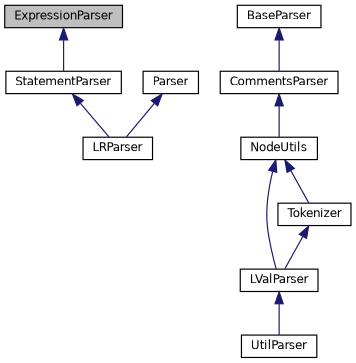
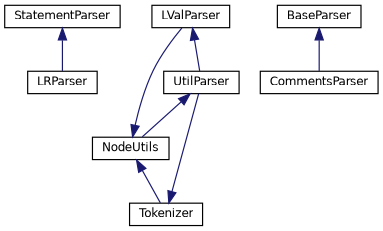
(64, 16) -> none
(171, 82) -> none
(279, 122) -> (162, 119)
(294, 253) -> (185, 143)
